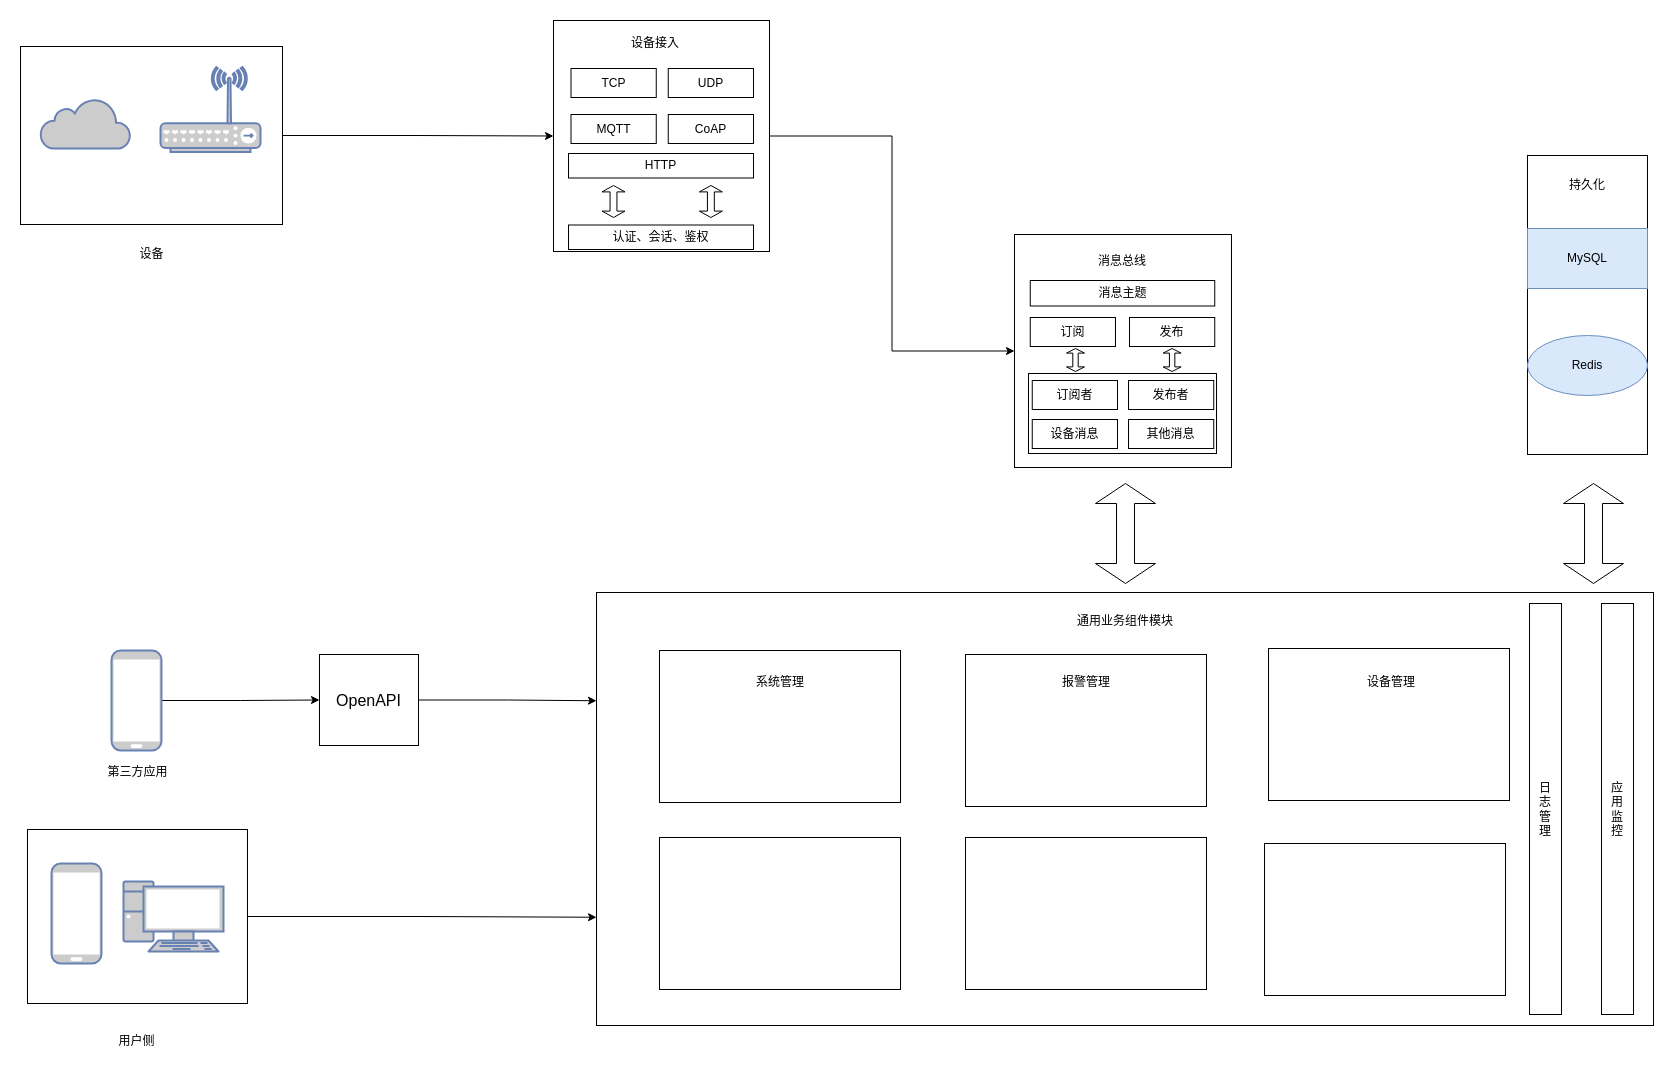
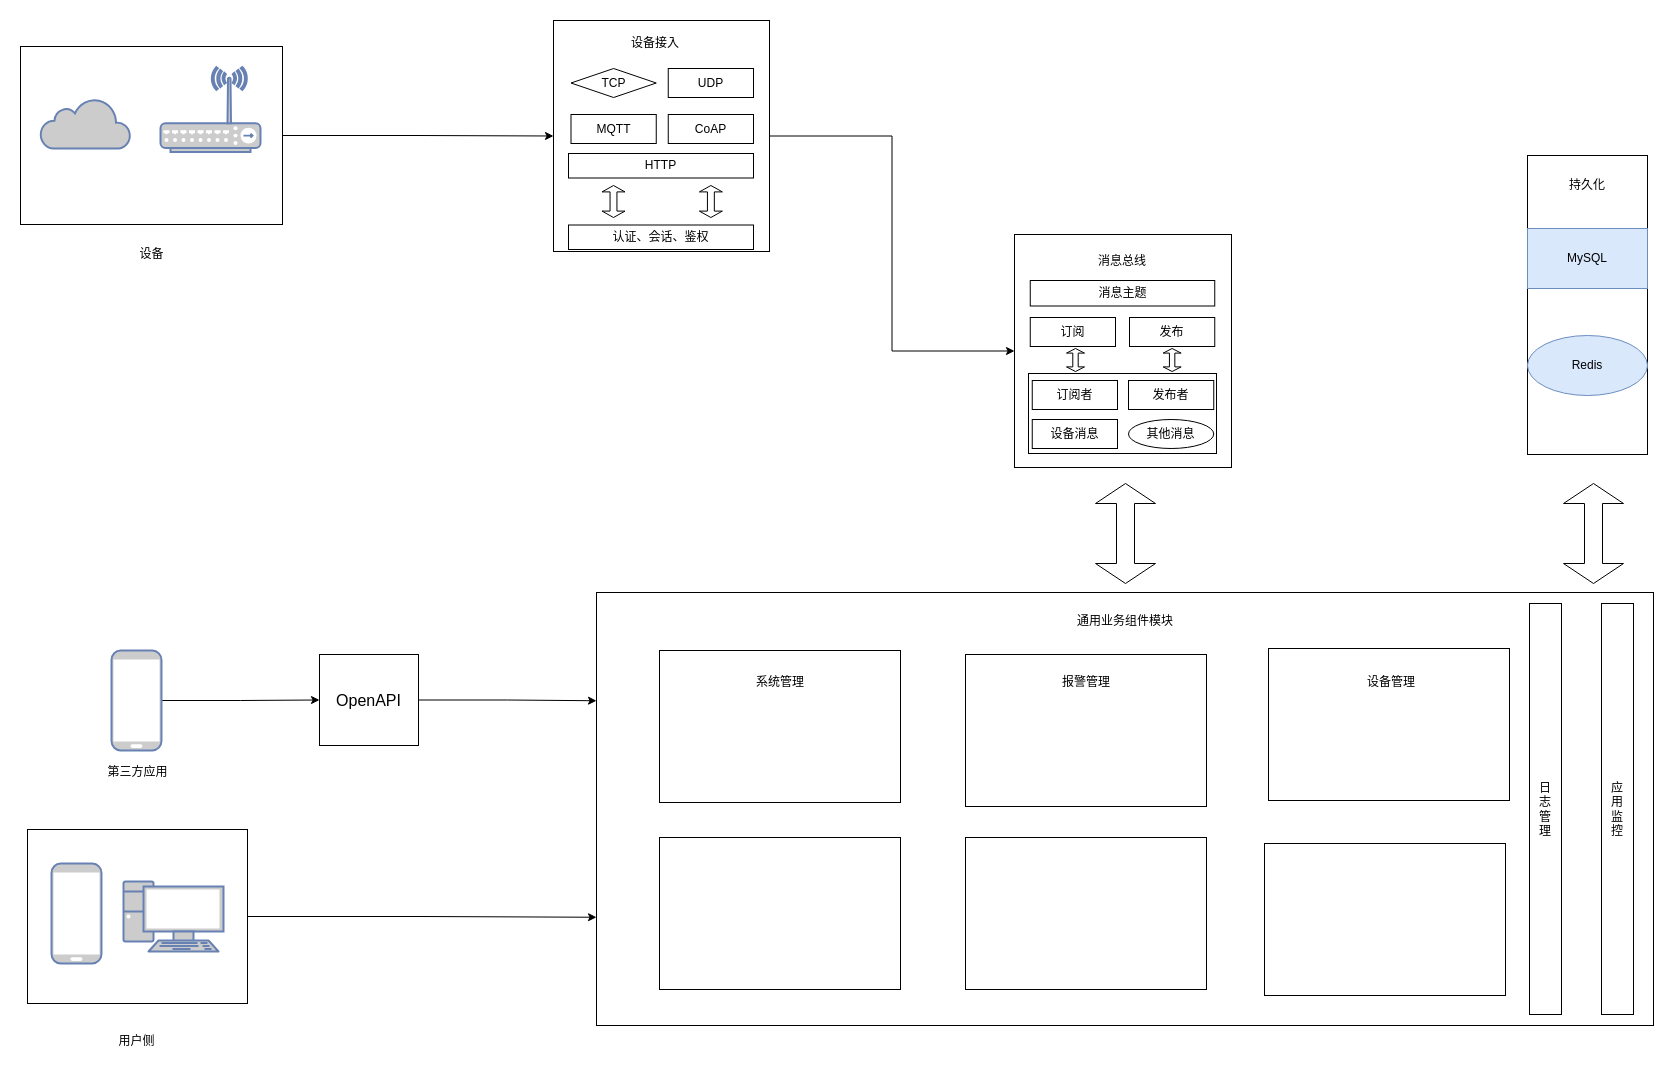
(614, 83) -> (614, 83)
(1171, 434) -> (1171, 434)
